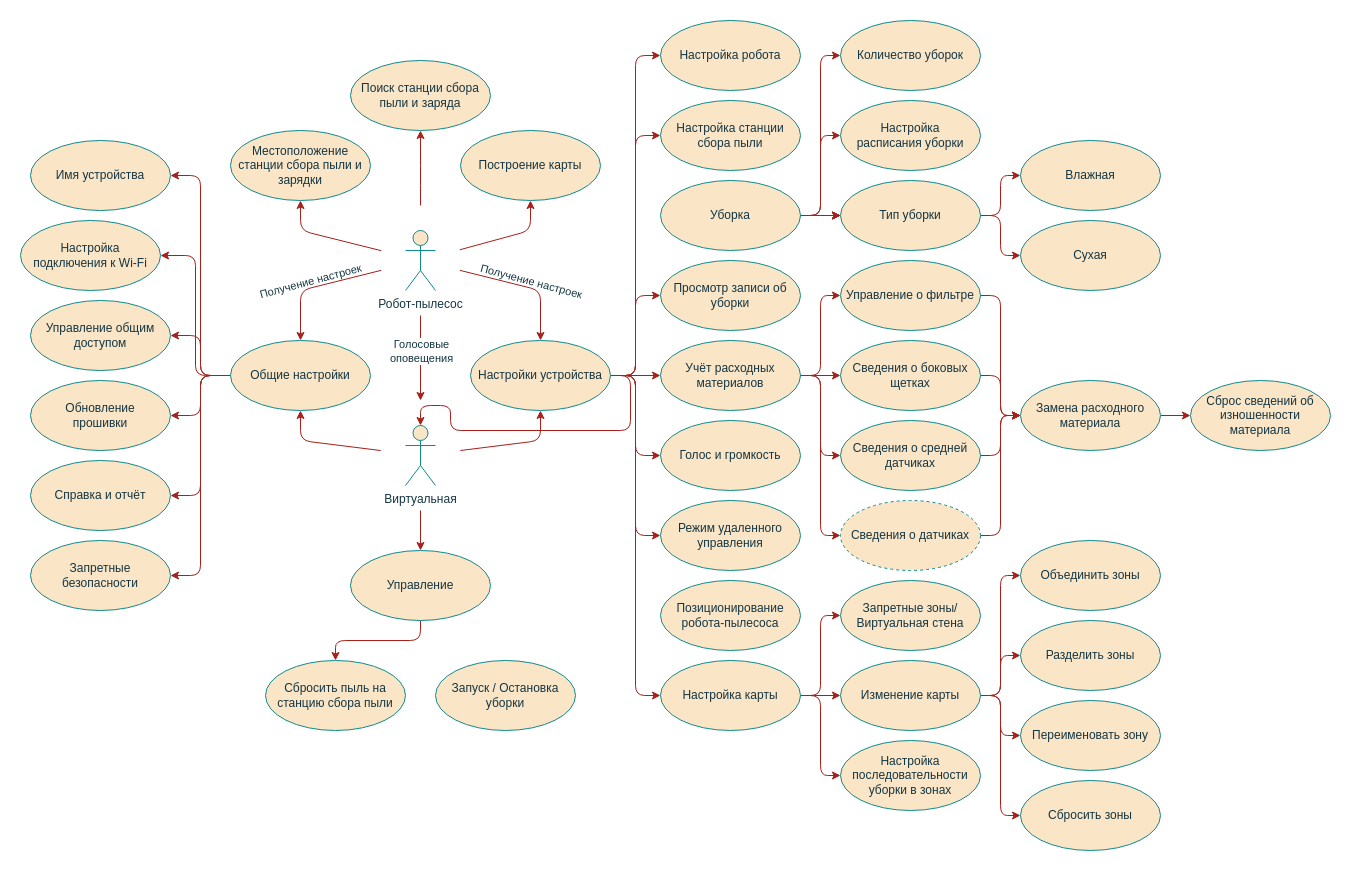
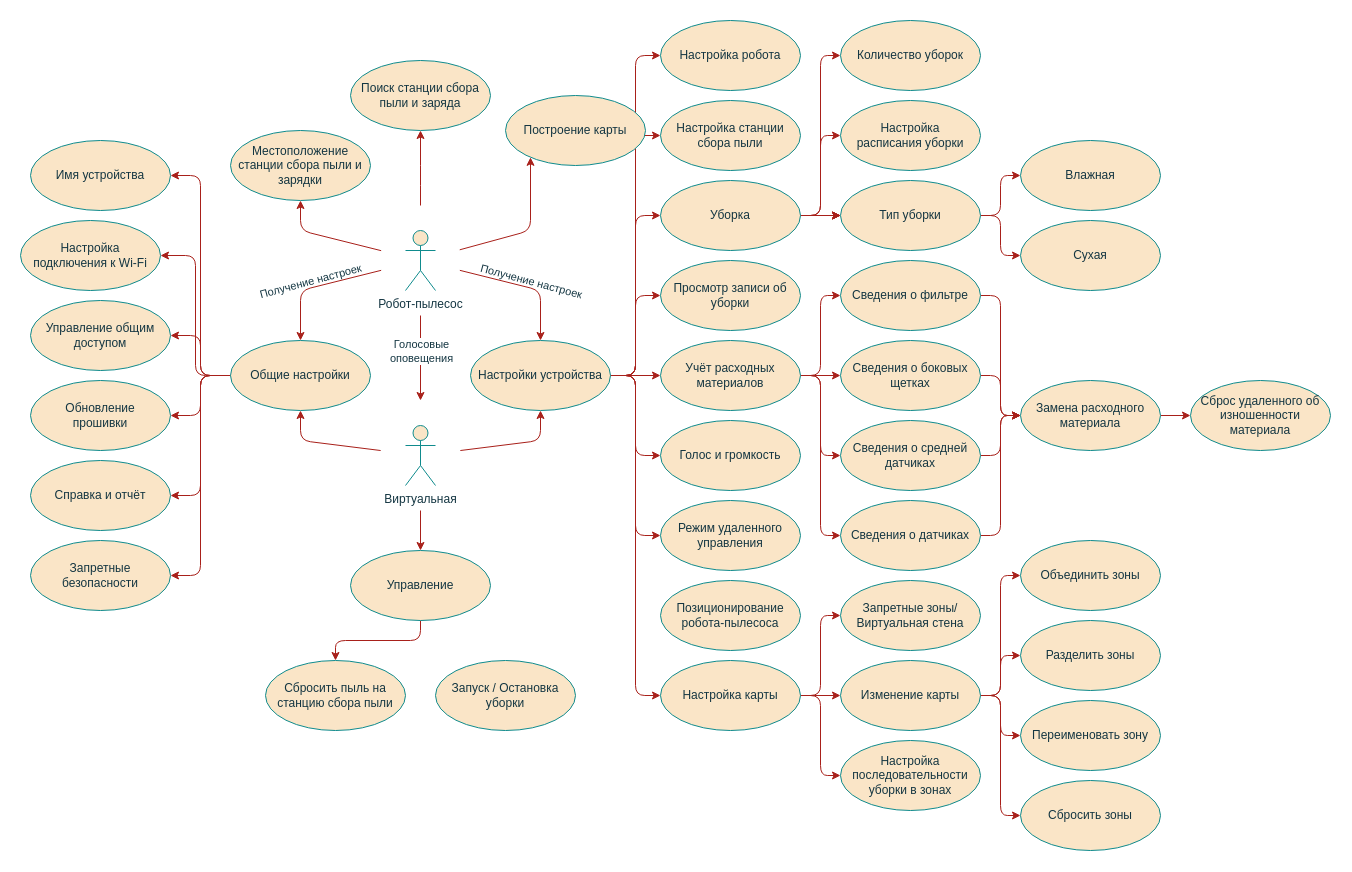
(531, 166) -> (576, 131)
(911, 296) -> (911, 296)
(1261, 416) -> (1261, 416)
(539, 431) -> (646, 216)
(911, 536) -> (911, 536)
